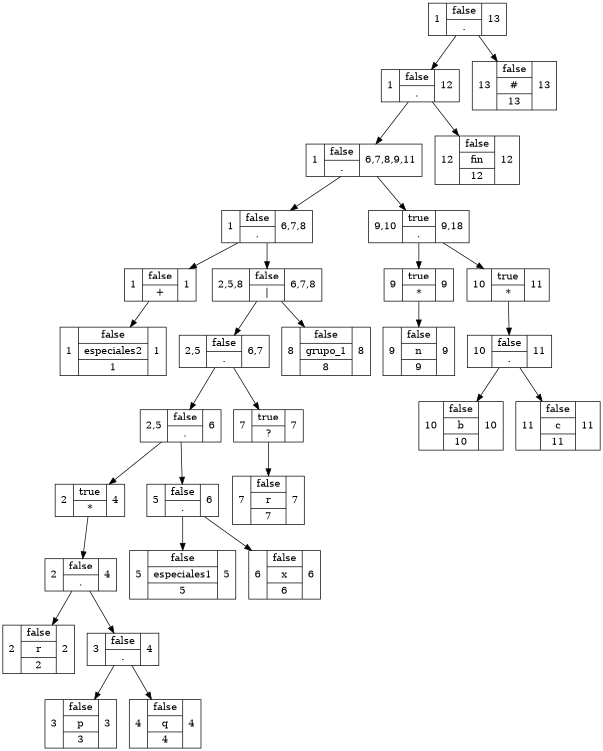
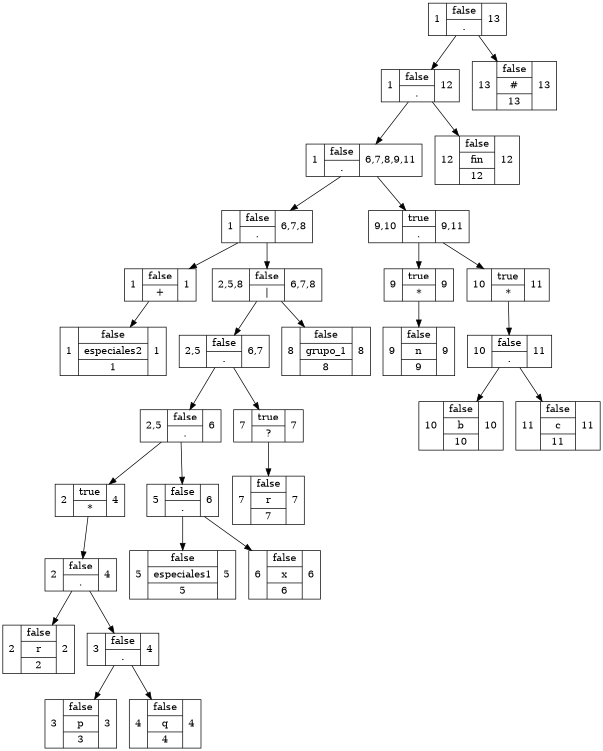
(452, 226) -> (452, 226)
